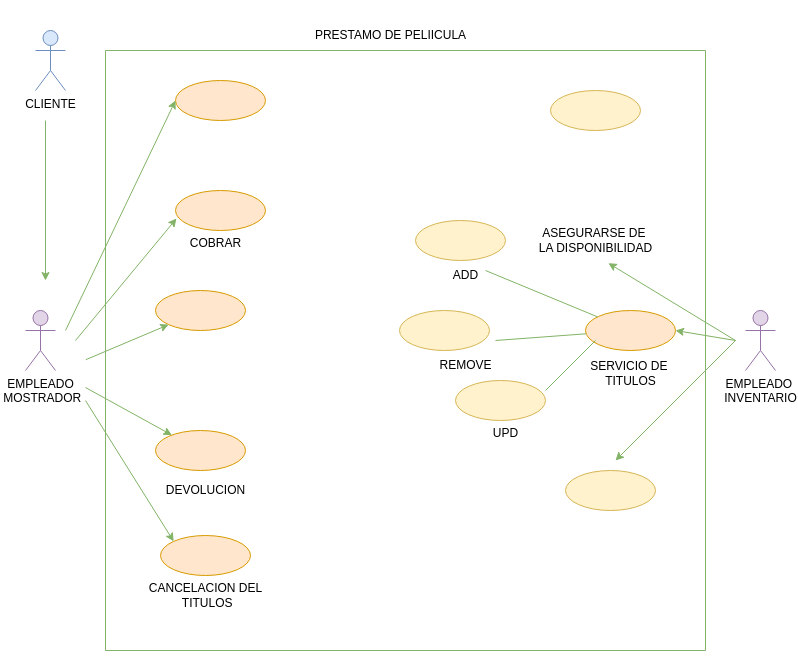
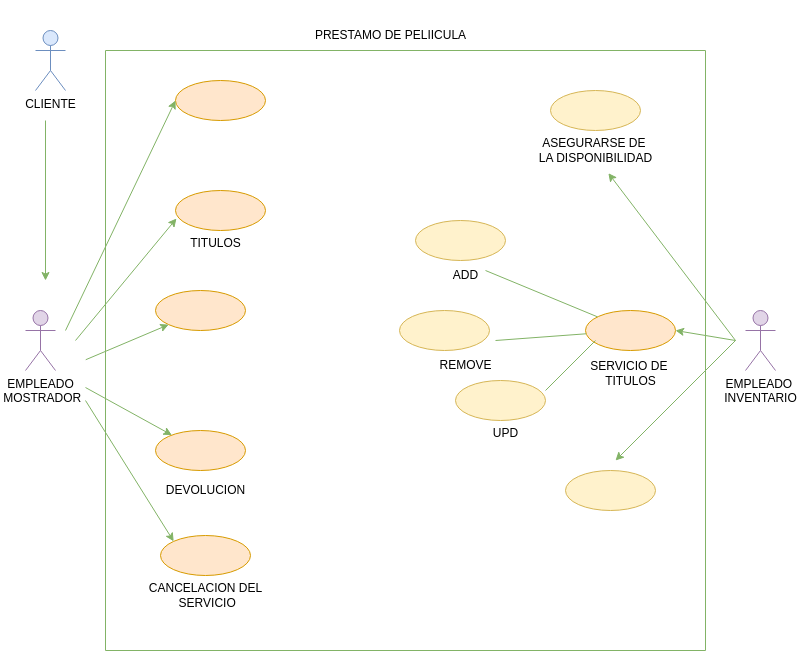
(596, 241) -> (596, 151)
(216, 244) -> (216, 244)
(206, 596) -> (206, 596)
